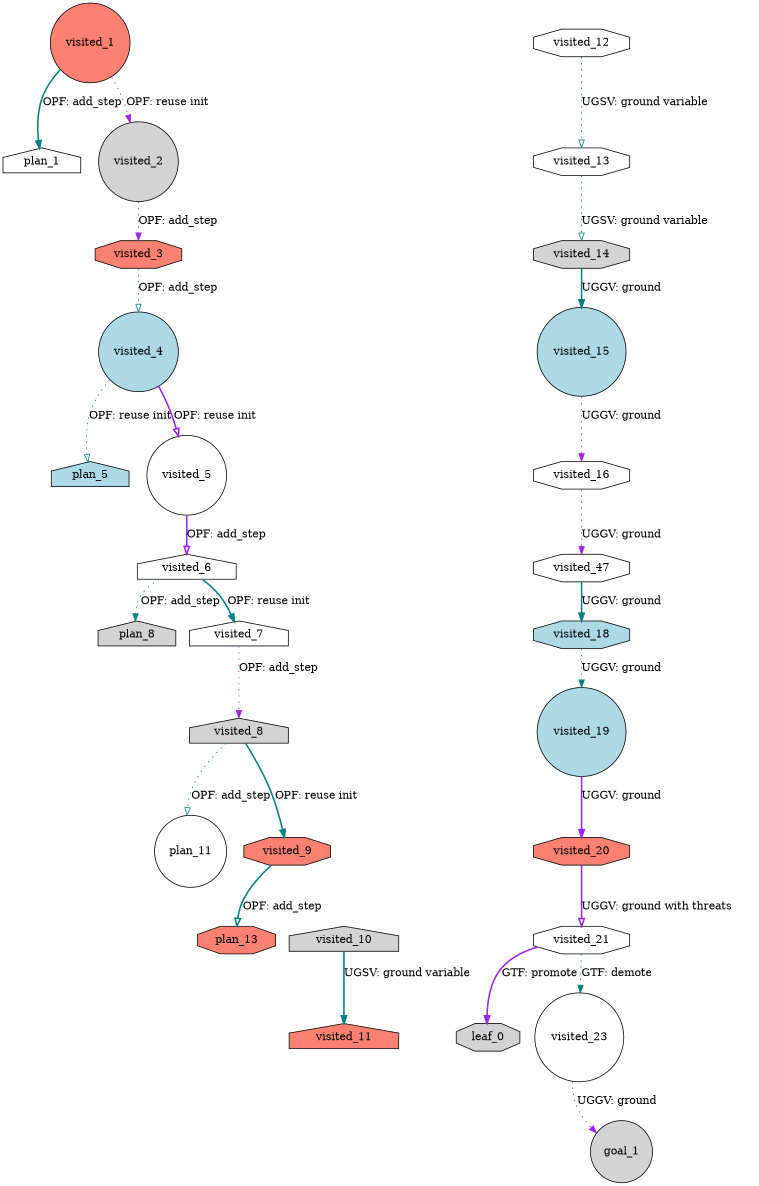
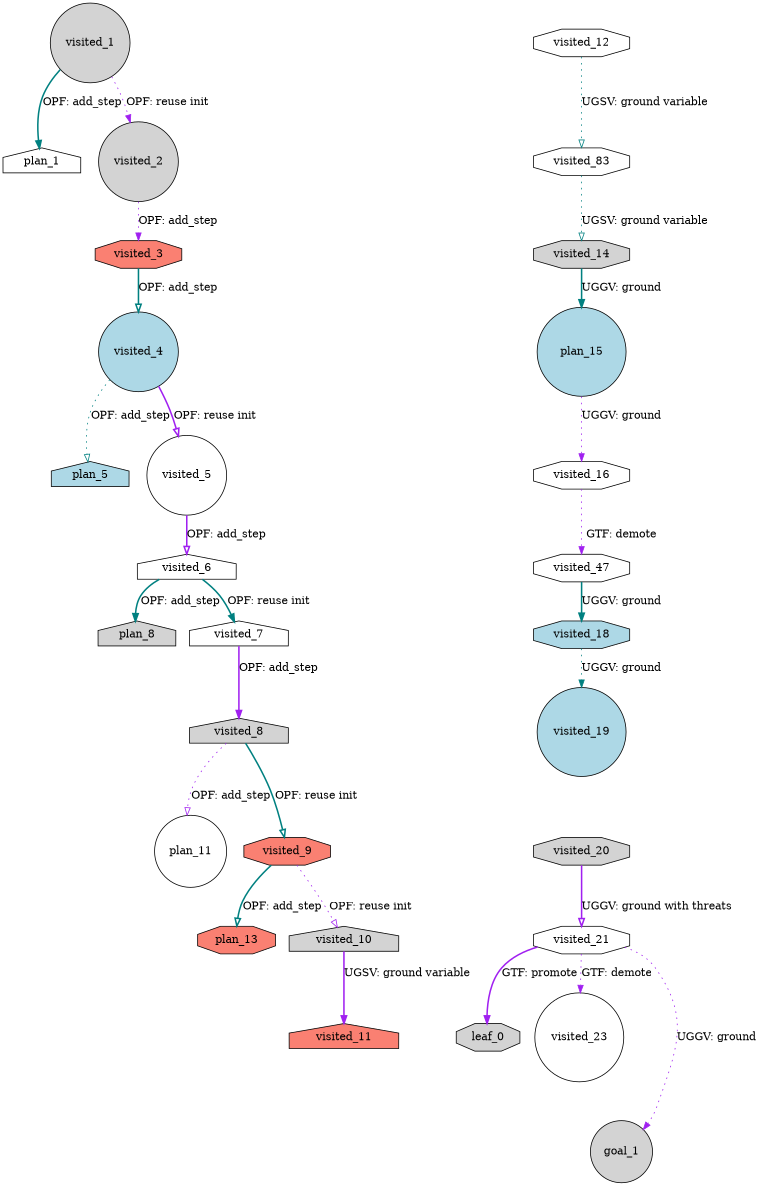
(90, 43) -> (90, 43)
(582, 162) -> (582, 162)
(138, 286) -> (138, 286)
(582, 352) -> (582, 352)
(130, 416) -> (130, 416)
(621, 535) -> (621, 535)
(143, 593) -> (143, 593)
(239, 678) -> (239, 678)
(201, 772) -> (201, 772)
(268, 785) -> (268, 785)
(582, 803) -> none
(582, 851) -> (582, 851)
none -> (316, 892)
(581, 969) -> (581, 969)
(344, 984) -> (344, 984)
(577, 1106) -> (677, 1027)
